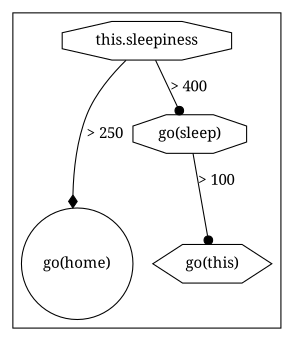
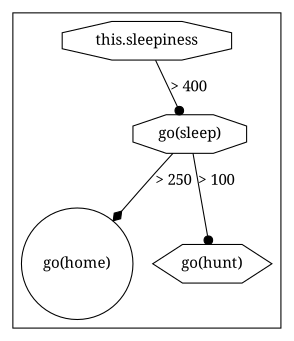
(84, 121) -> (147, 182)
(212, 264) -> (212, 264)
